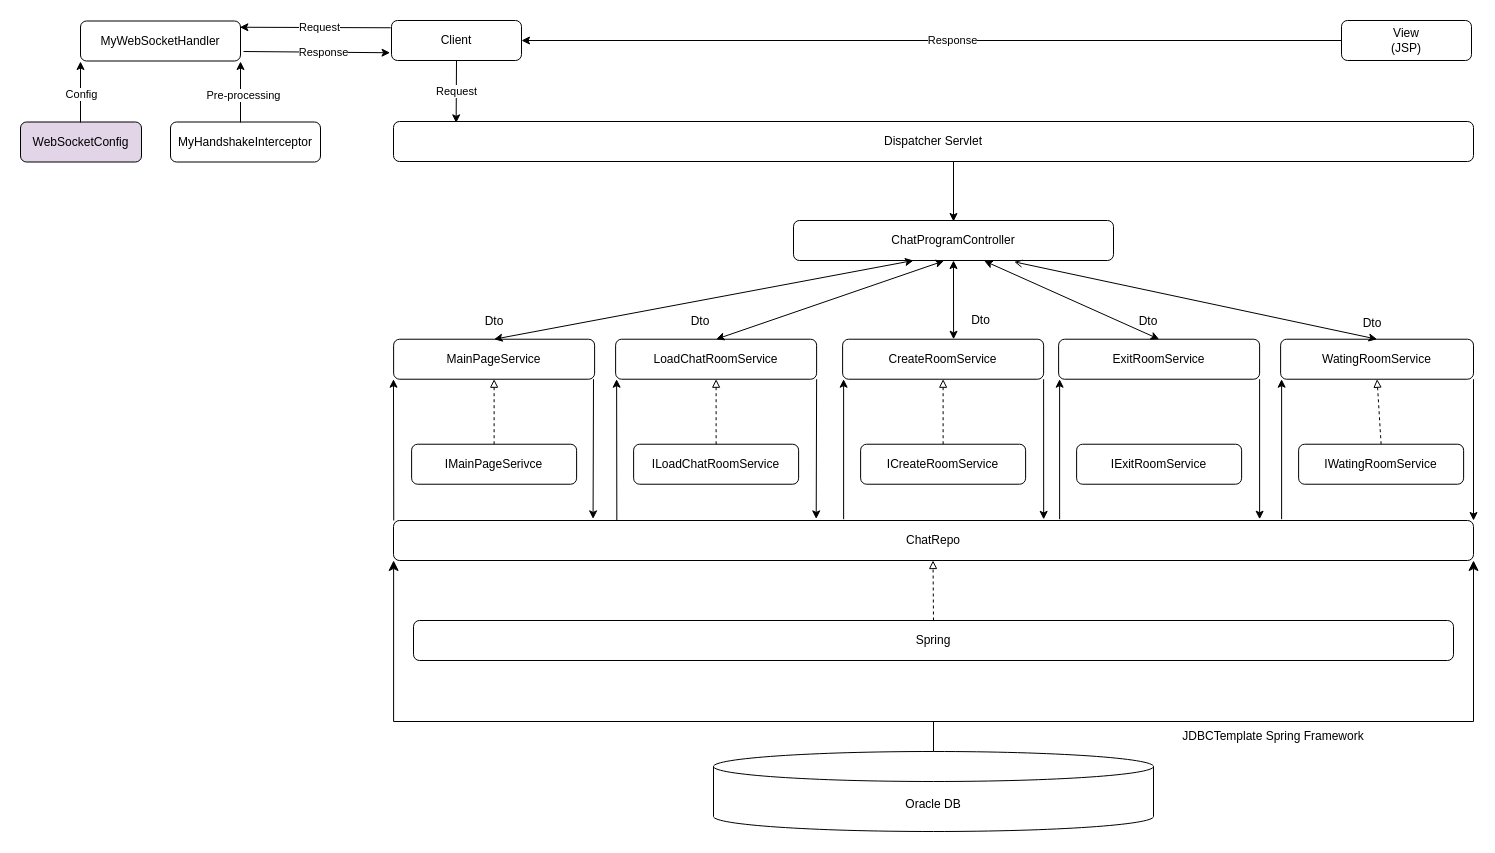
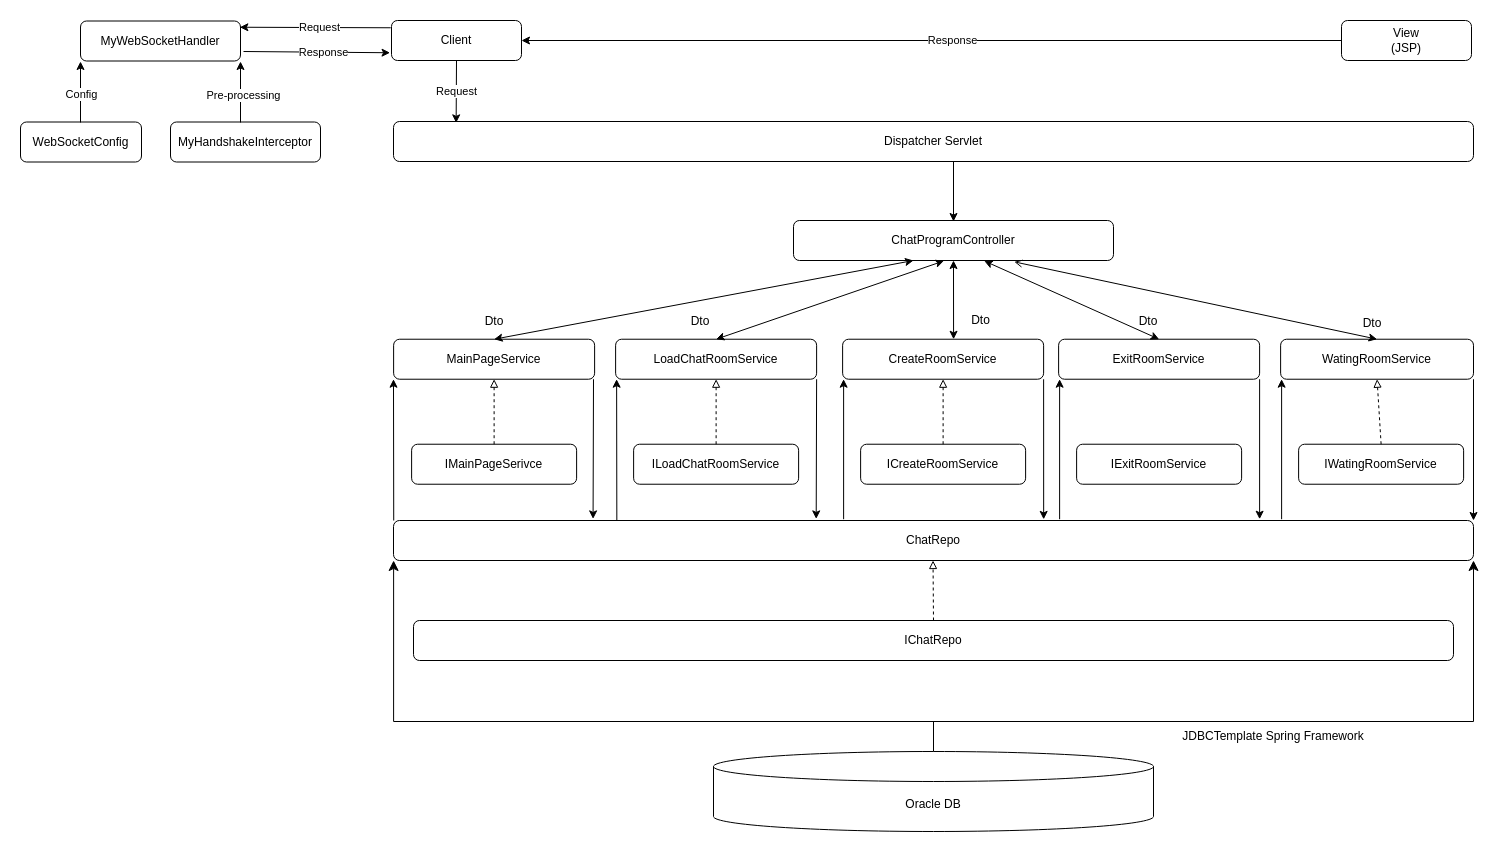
(81, 142) -> (81, 142)
(934, 641) -> (934, 641)
